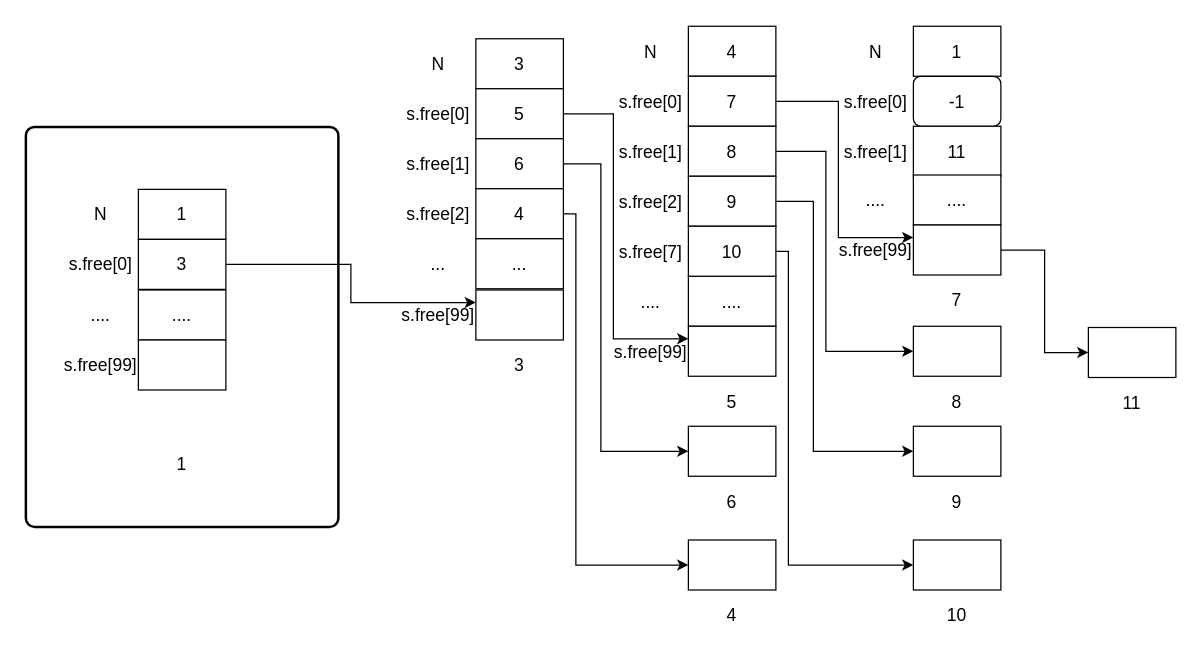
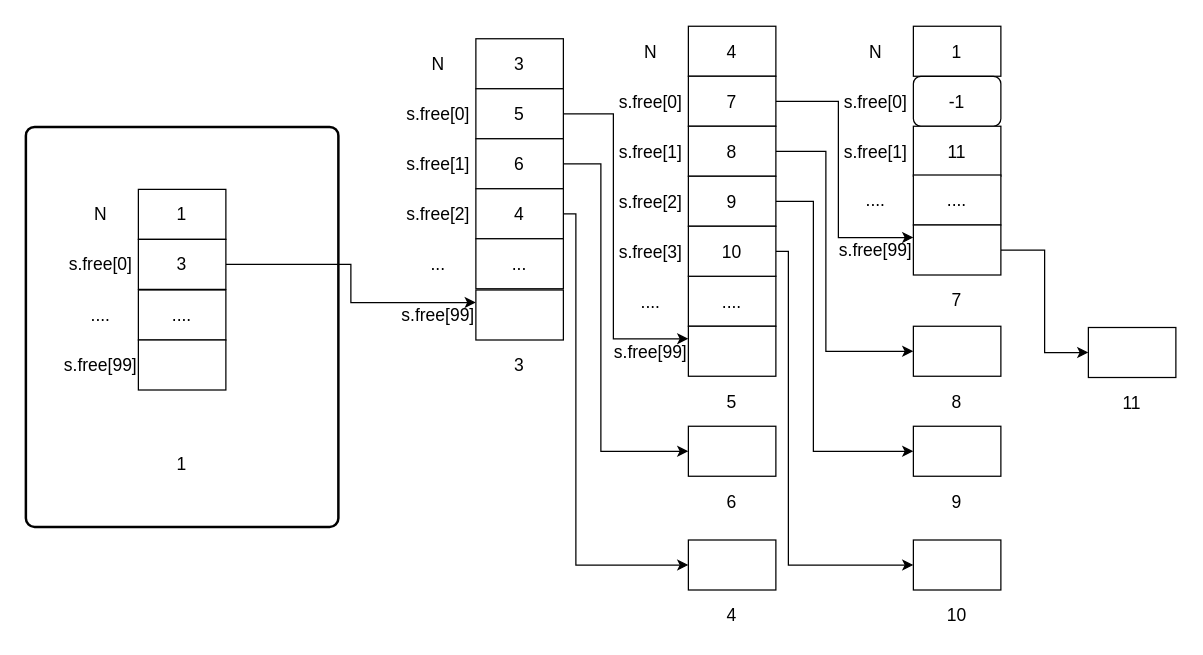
(651, 252) -> (651, 252)
